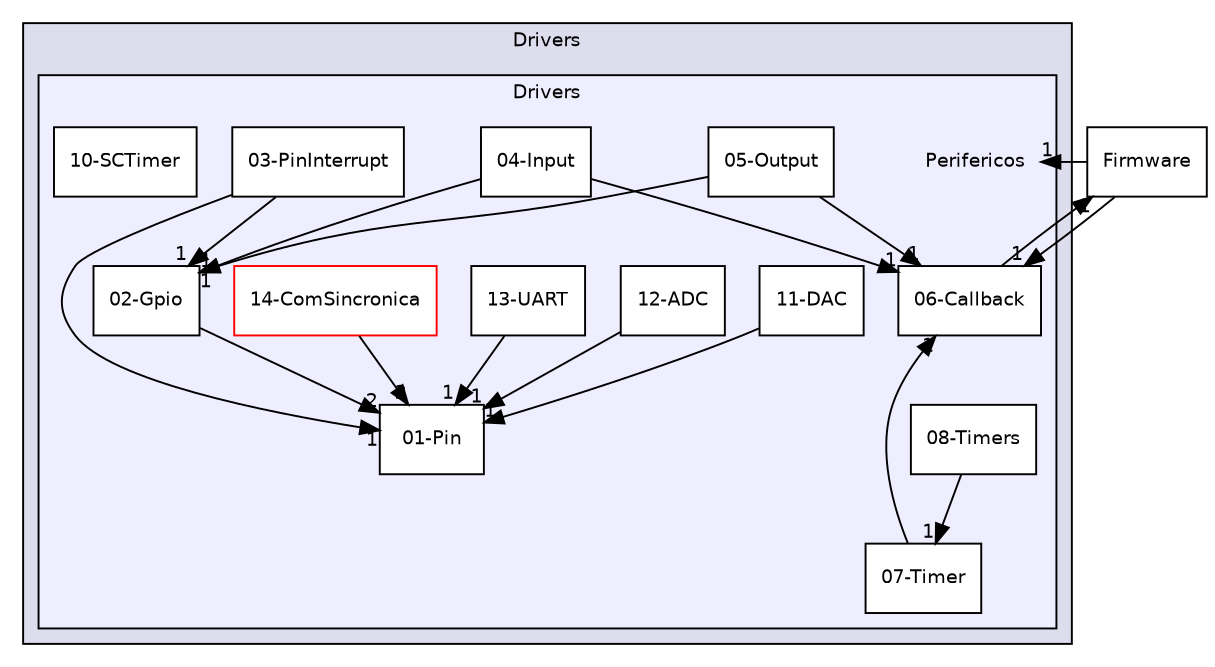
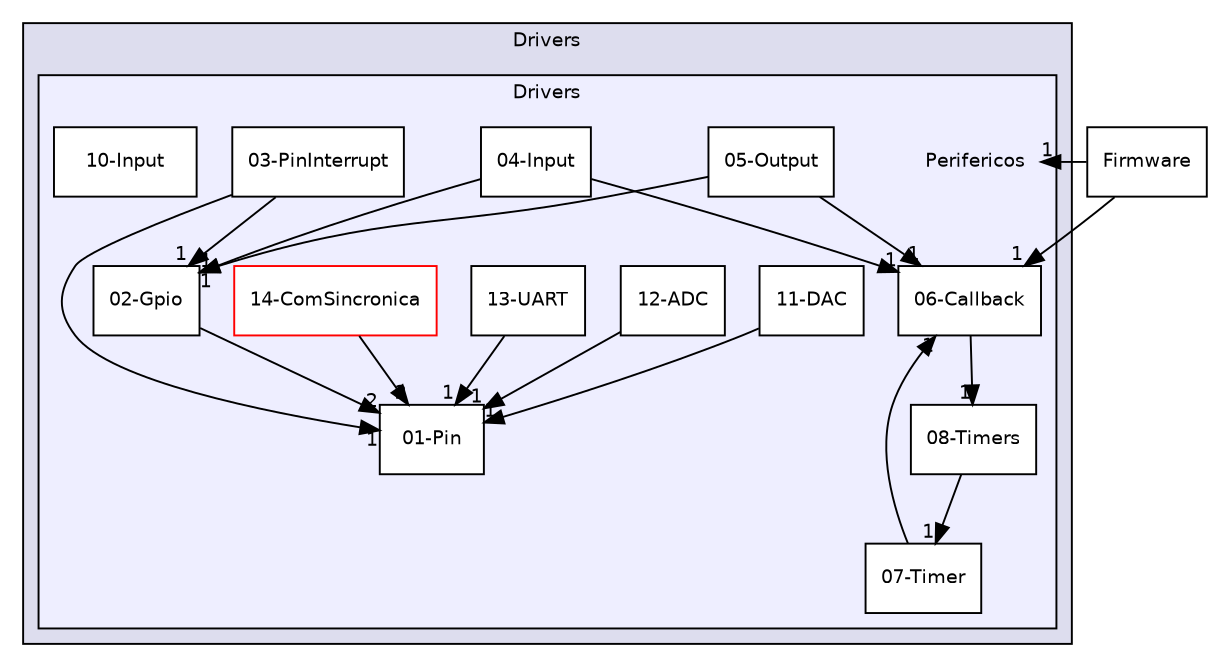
(125, 162) -> (125, 162)
(1039, 236) -> (971, 361)
